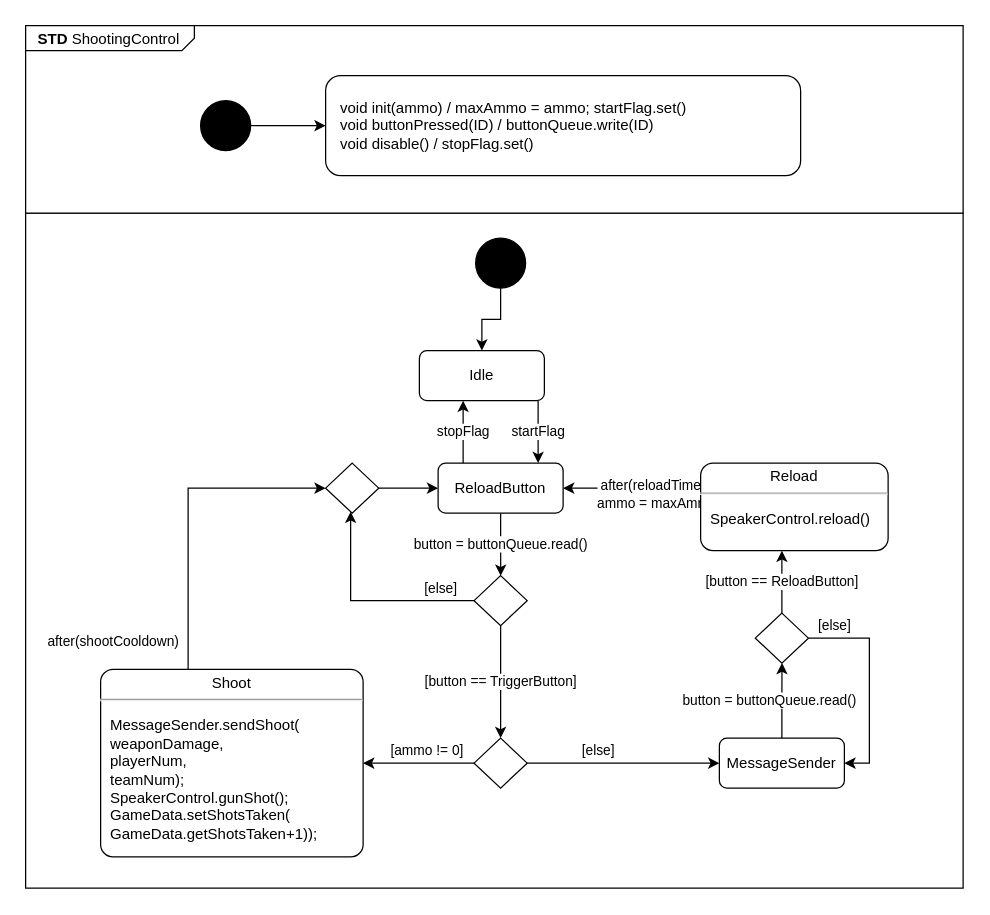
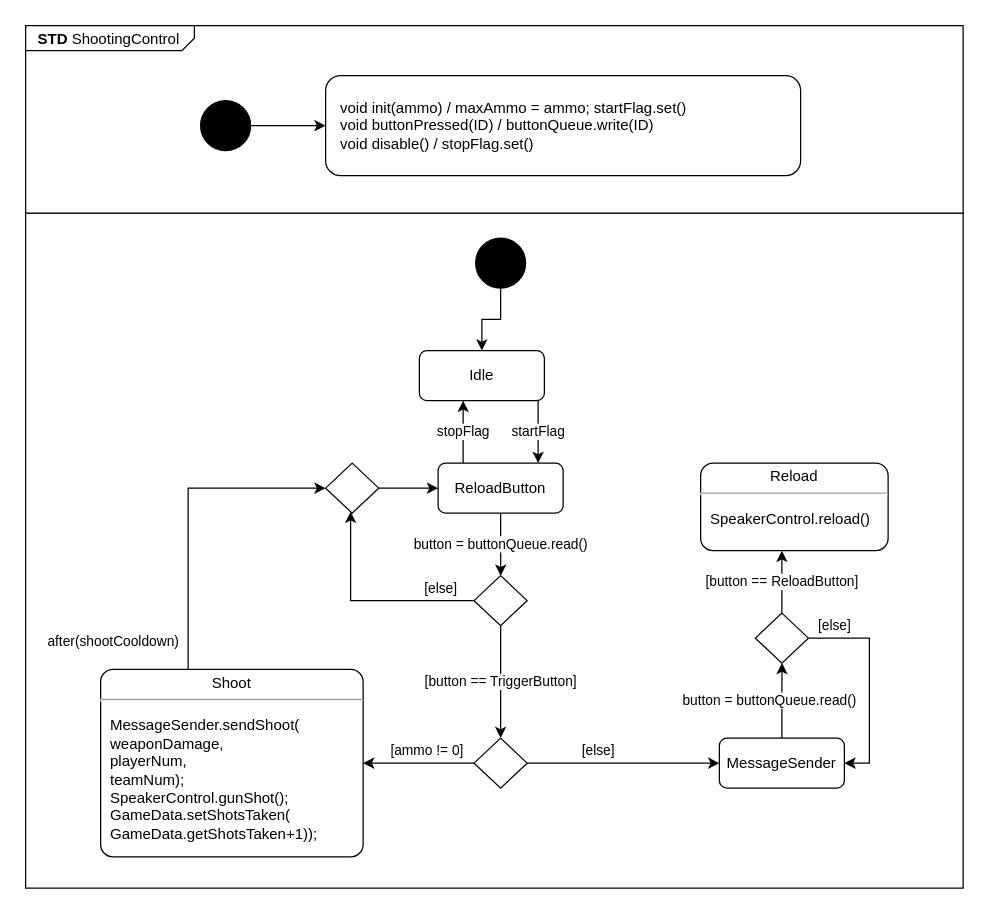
(613, 488) -> none
